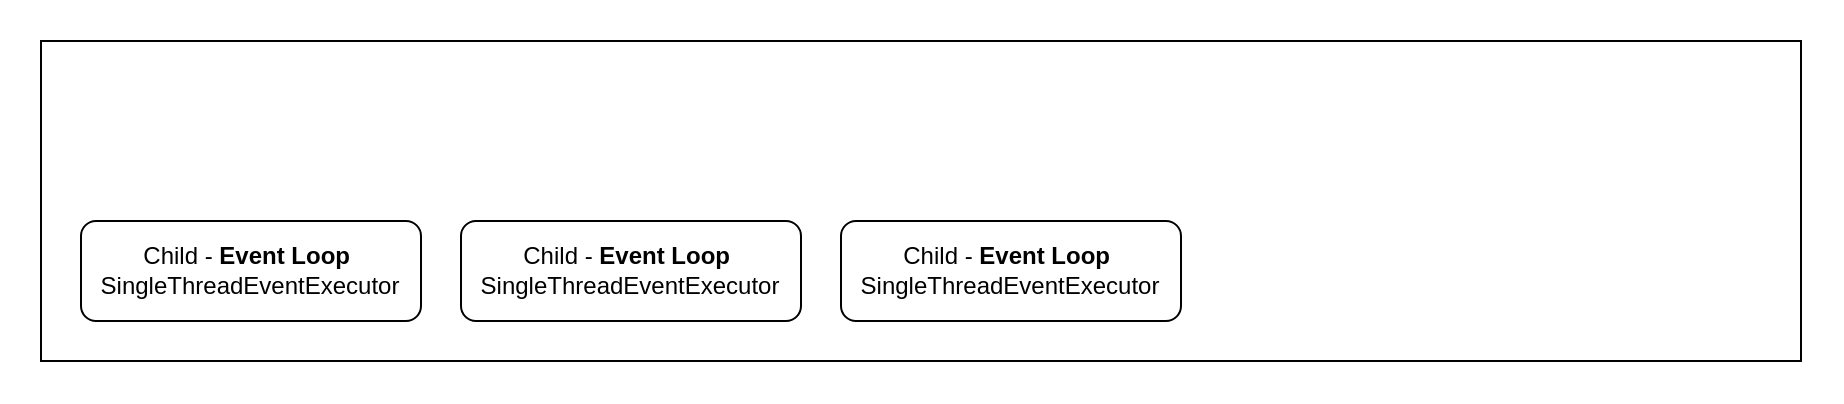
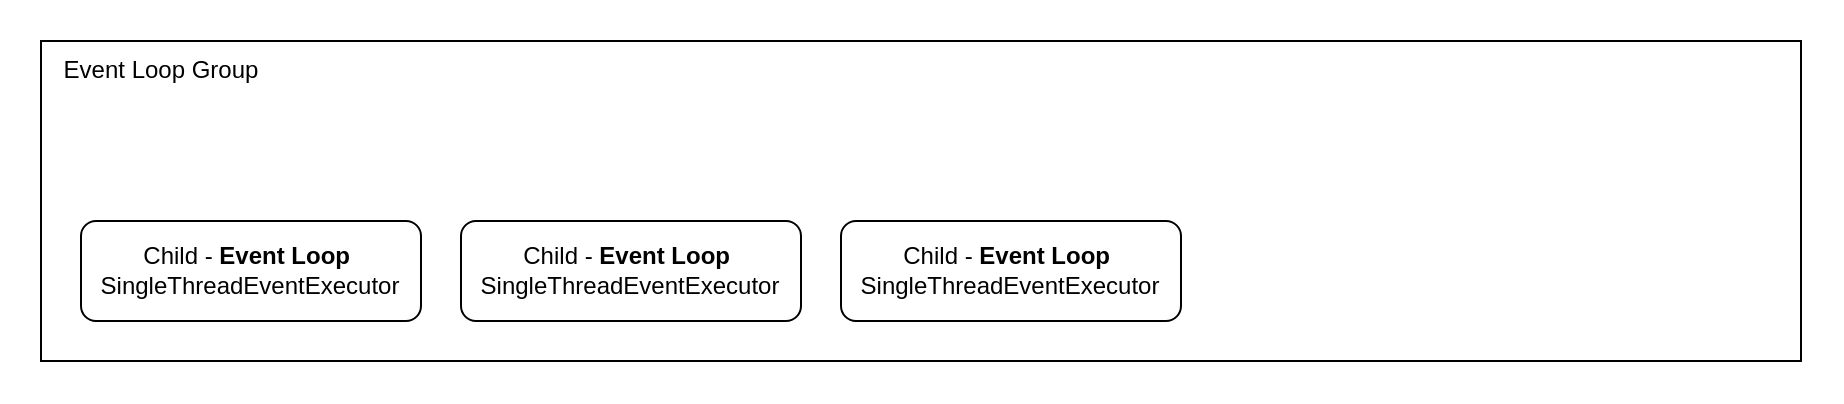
none -> (161, 71)
